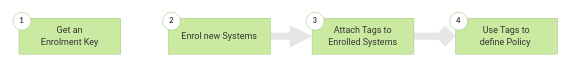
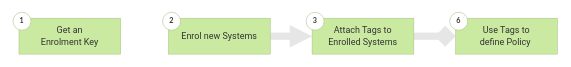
(459, 21) -> (459, 21)
